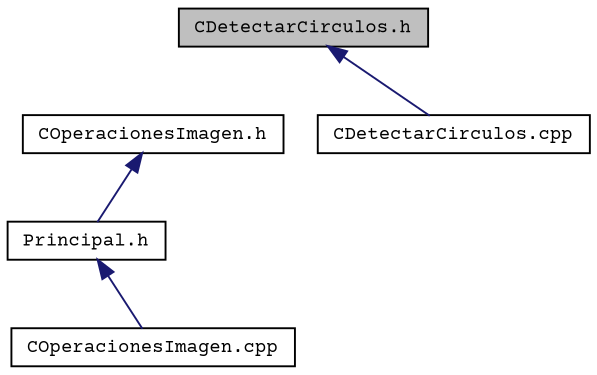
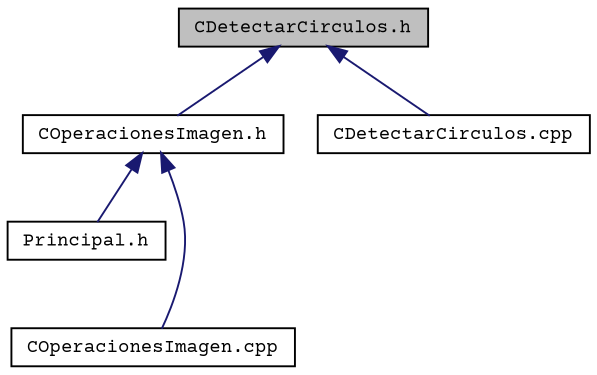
none -> (220, 86)
(125, 302) -> (185, 250)
